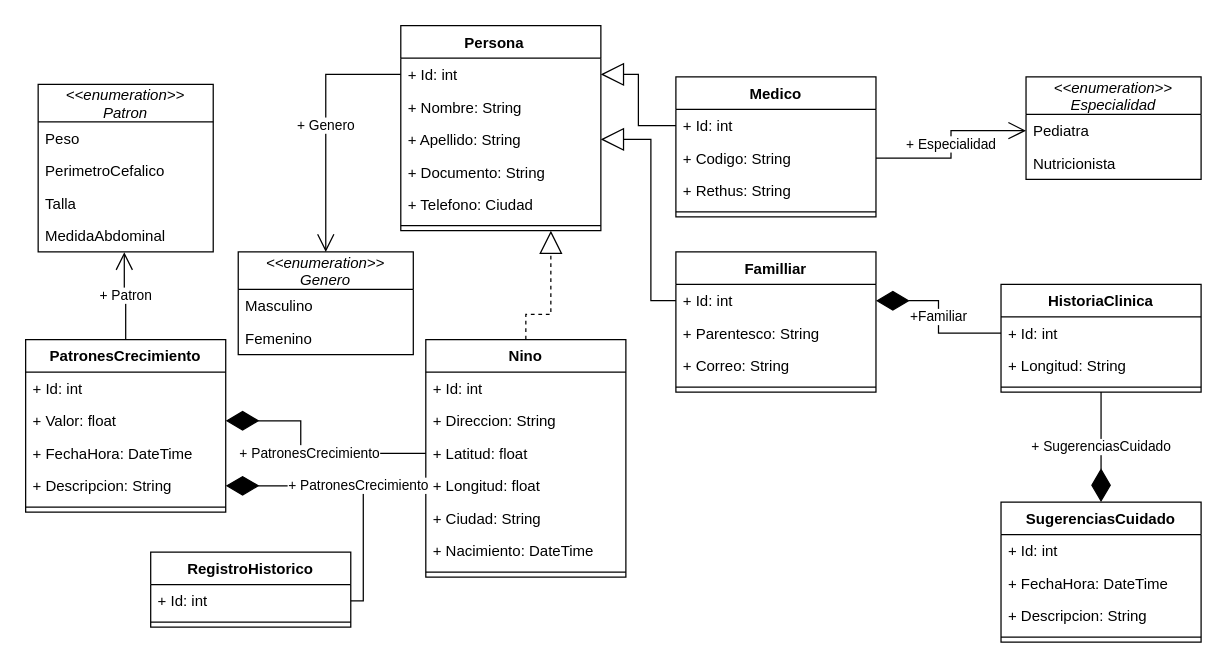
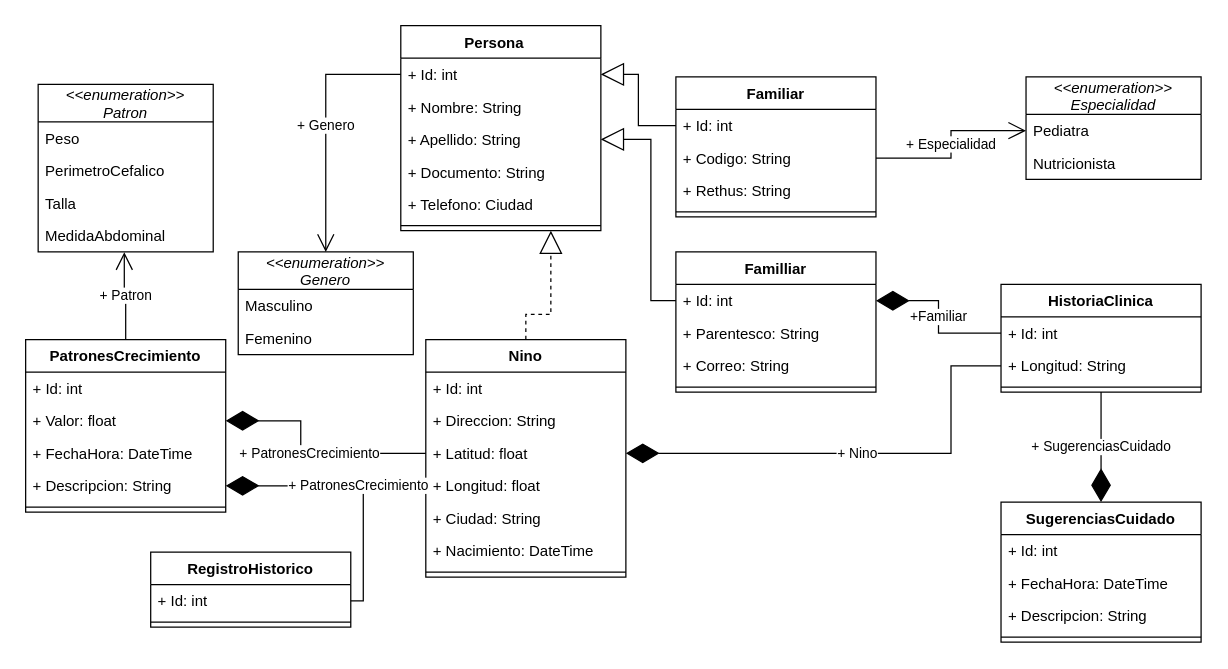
(775, 94) -> (775, 94)
none -> (871, 453)
